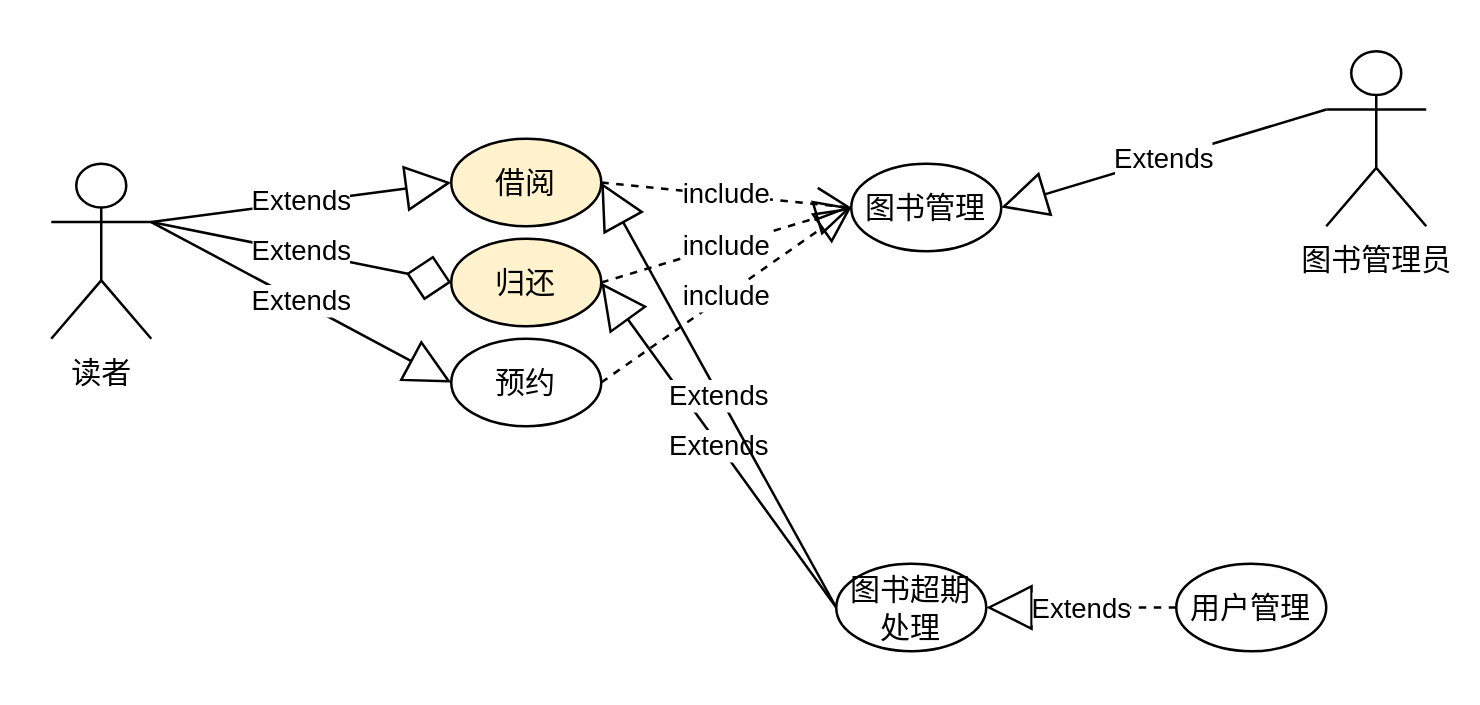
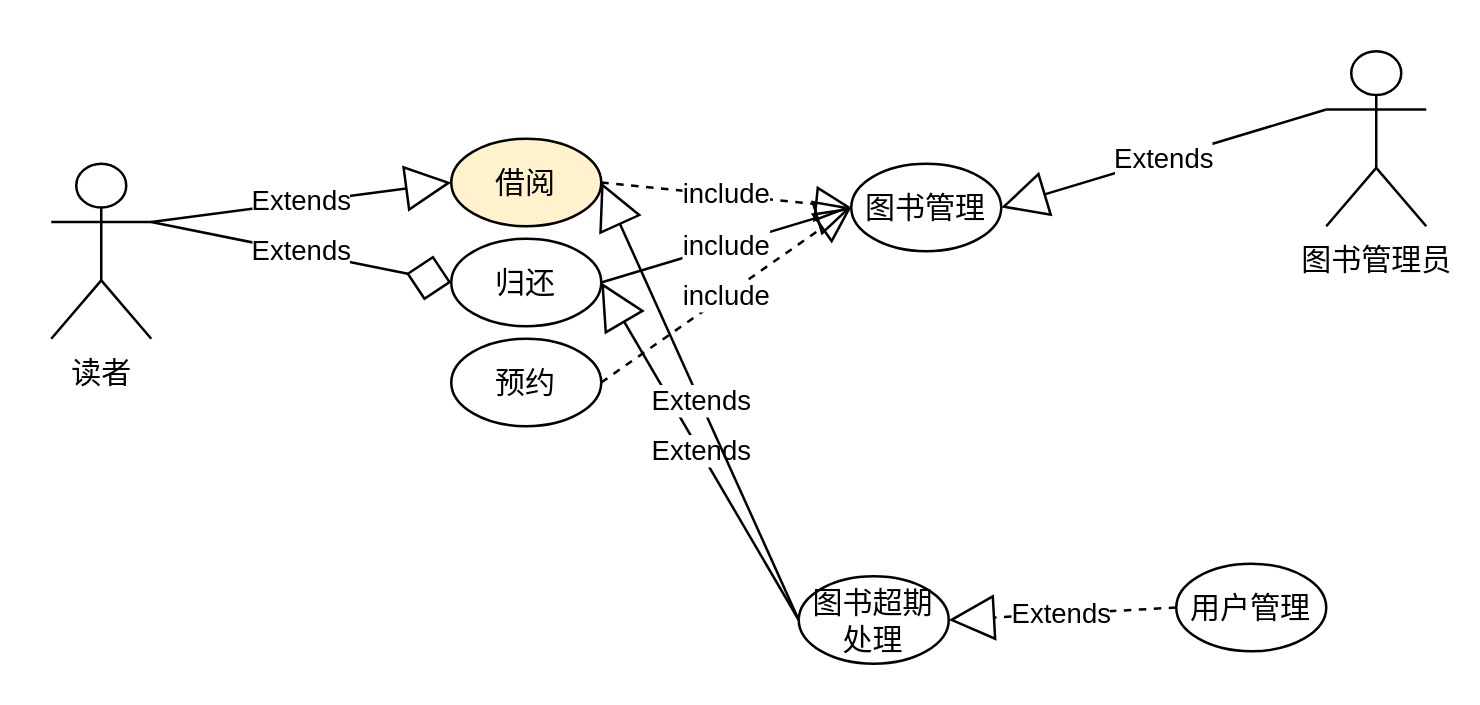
(828, 205) -> (814, 204)
(793, 225) -> (793, 225)
(218, 258) -> none
(526, 283) -> (526, 283)
(911, 608) -> (874, 620)
